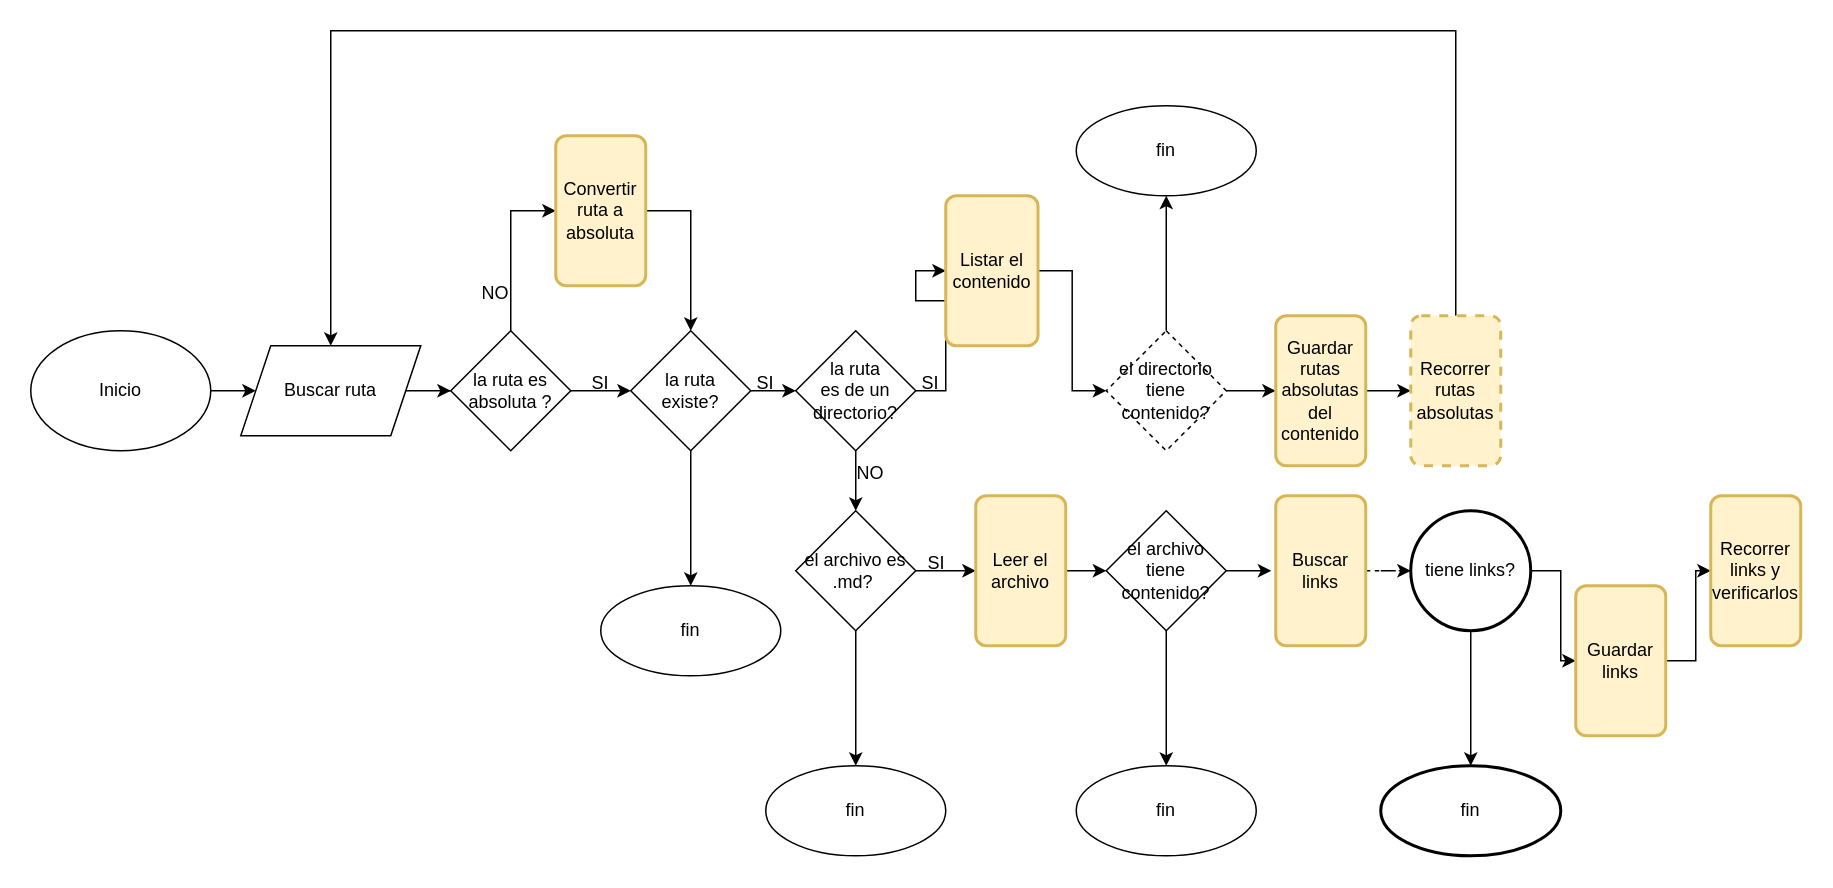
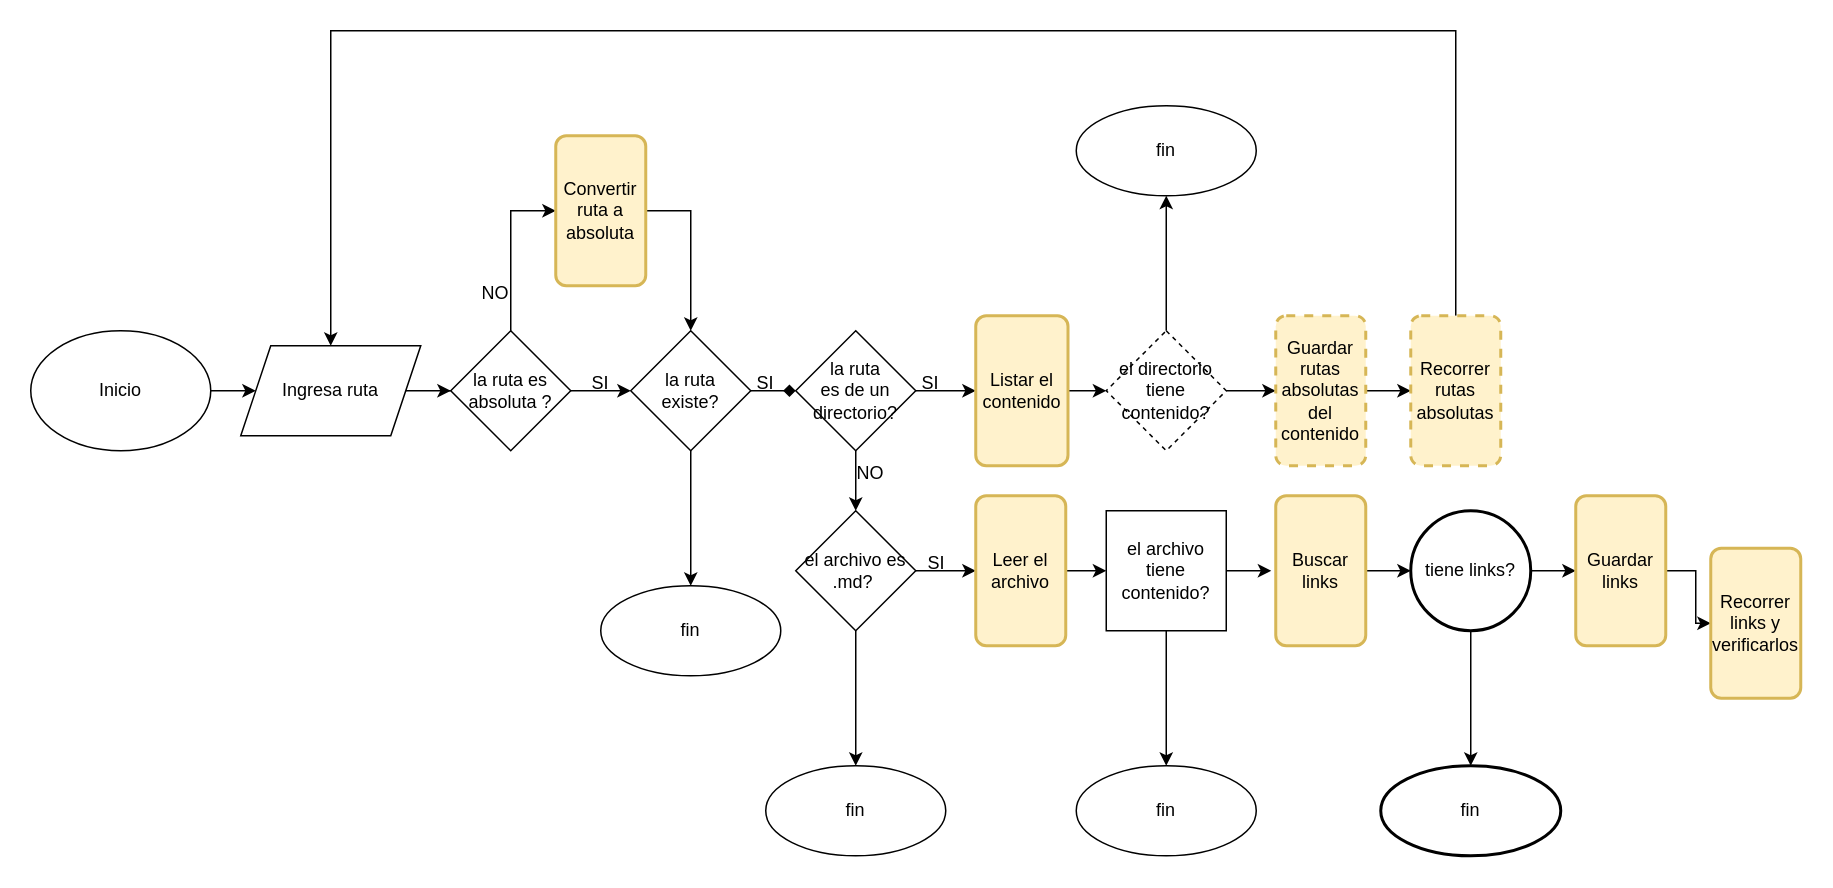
(992, 271) -> (1022, 391)
(331, 391) -> (331, 391)
(784, 391) -> (783, 391)
(1321, 391) -> (1321, 391)
(1166, 571) -> (1166, 571)
(1375, 571) -> (1375, 571)
(1756, 571) -> (1756, 623)
(1621, 661) -> (1621, 571)
